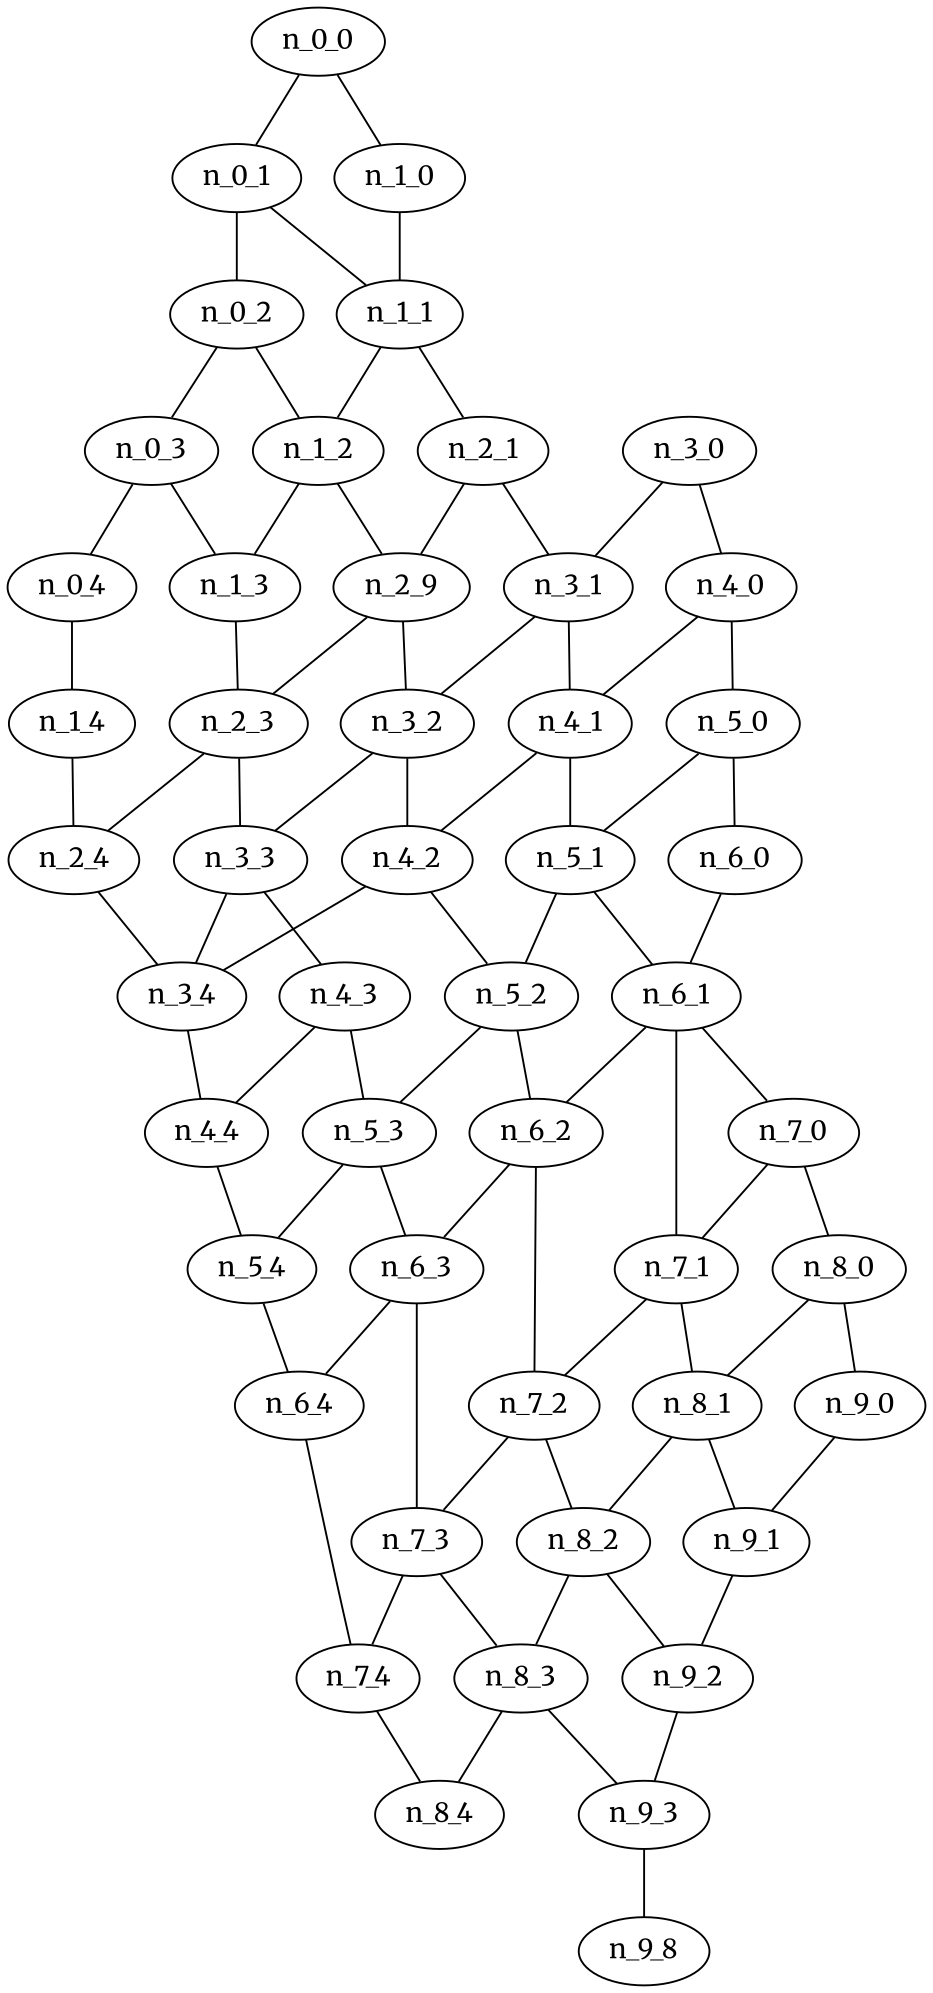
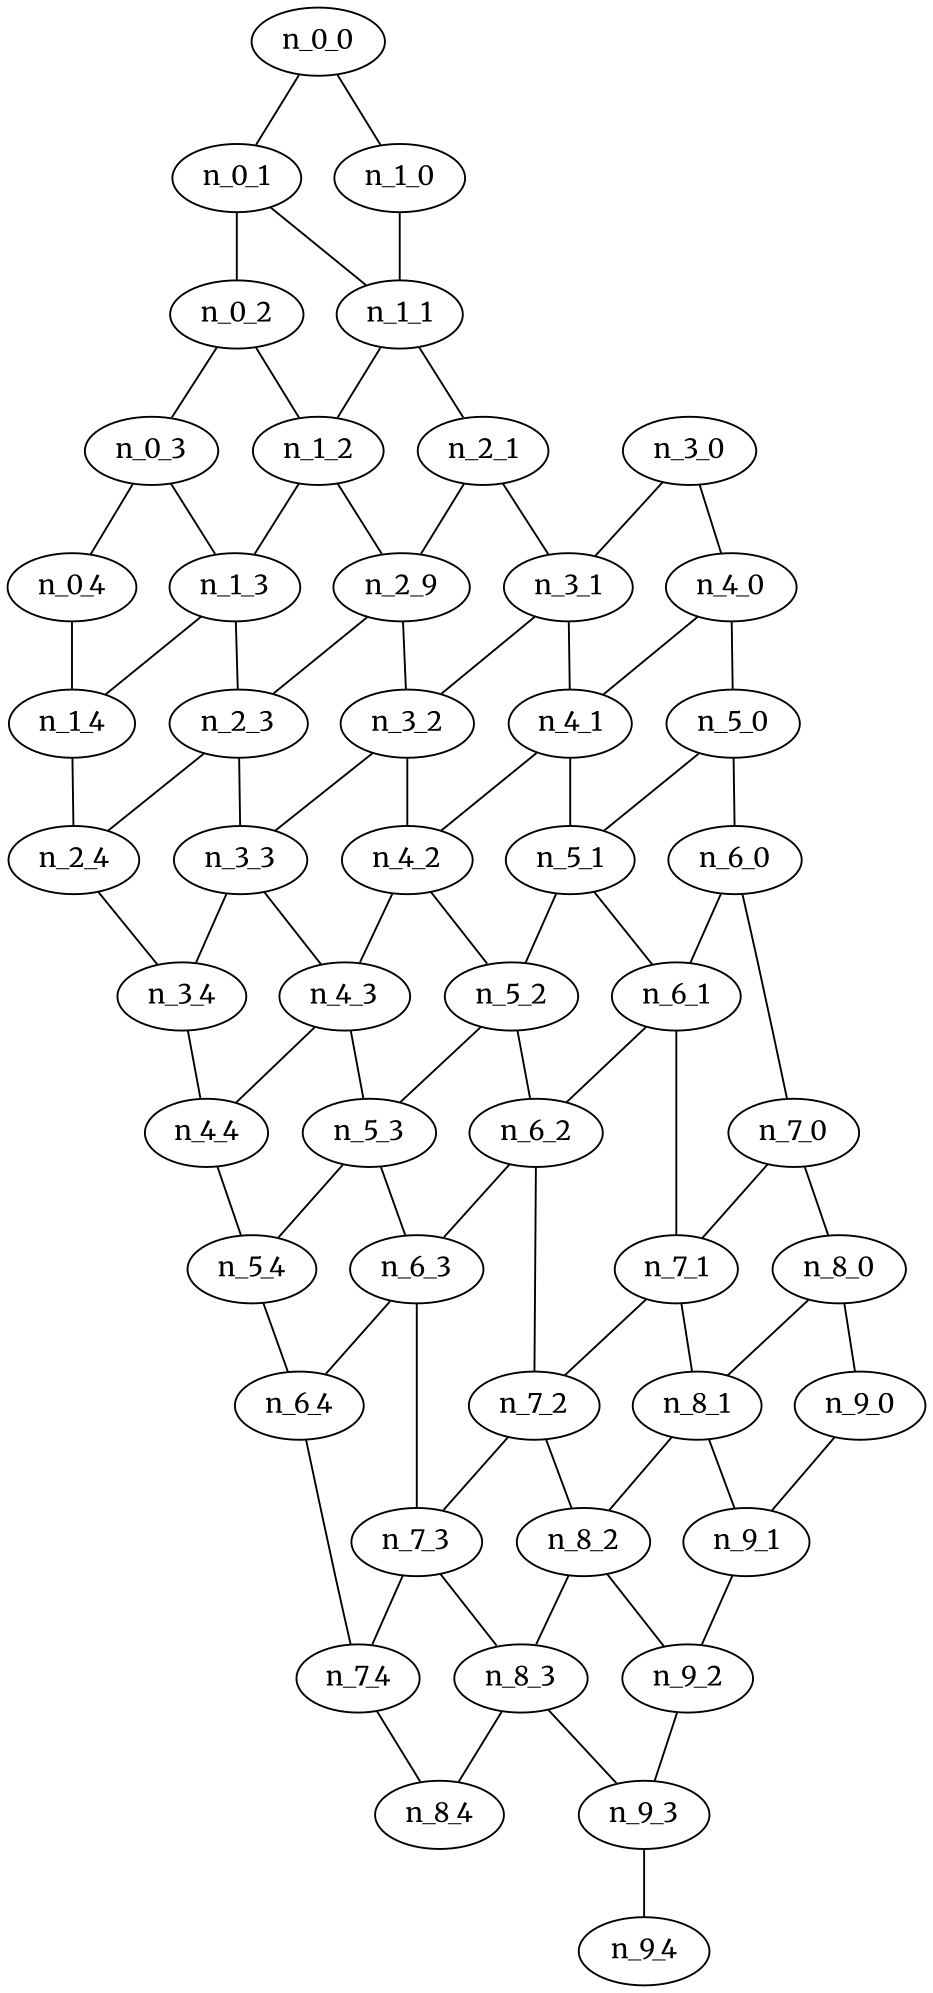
none -> (153, 655)
(305, 922) -> (376, 928)
(735, 1064) -> (765, 996)
(644, 1951) -> (644, 1951)
